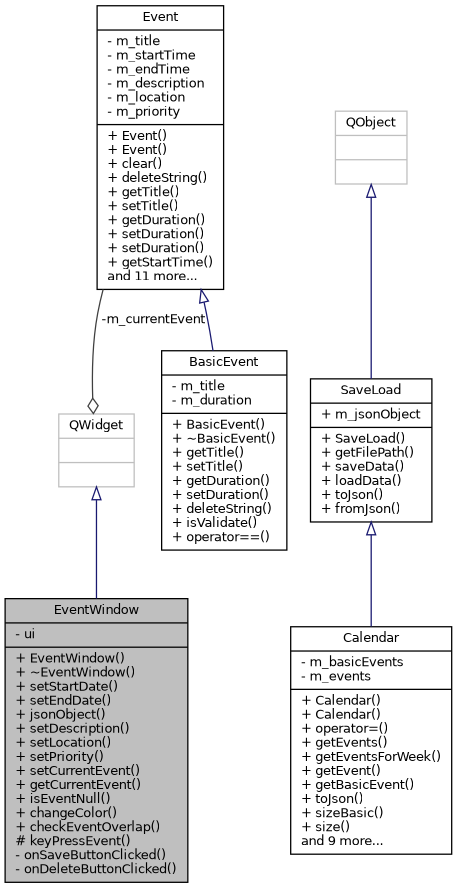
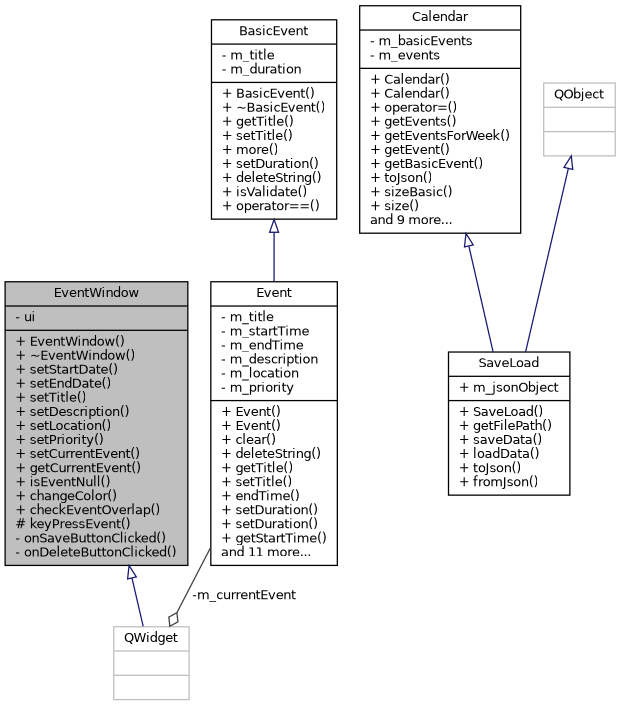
(157, 220) -> (261, 496)
(209, 326) -> (274, 257)
(221, 481) -> (250, 150)
(96, 549) -> (138, 602)
(371, 581) -> (481, 299)
(61, 715) -> (51, 398)
